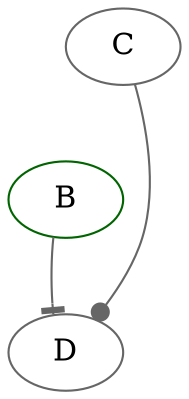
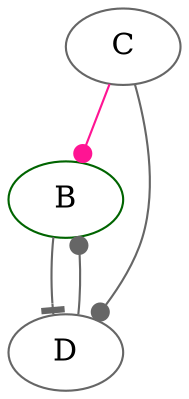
none -> (98, 115)
none -> (80, 284)
